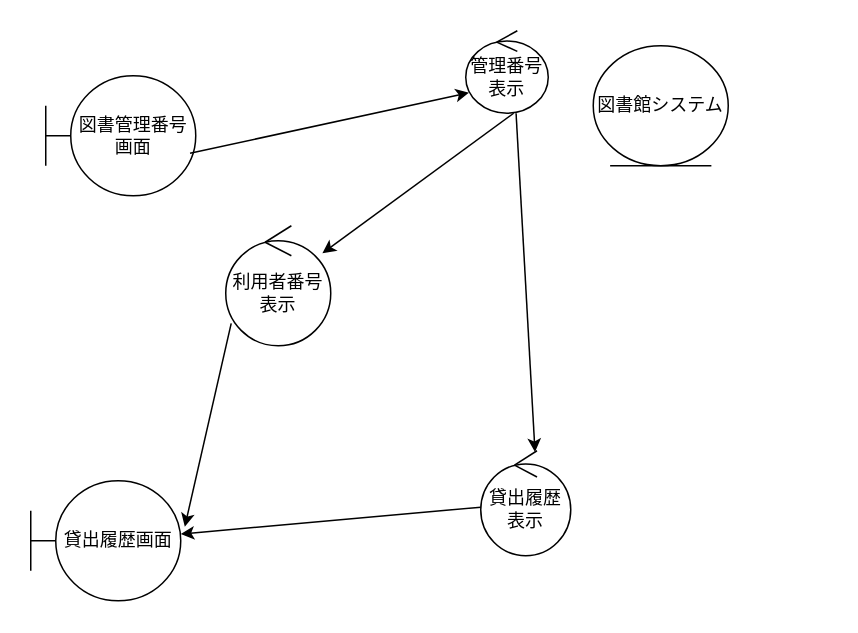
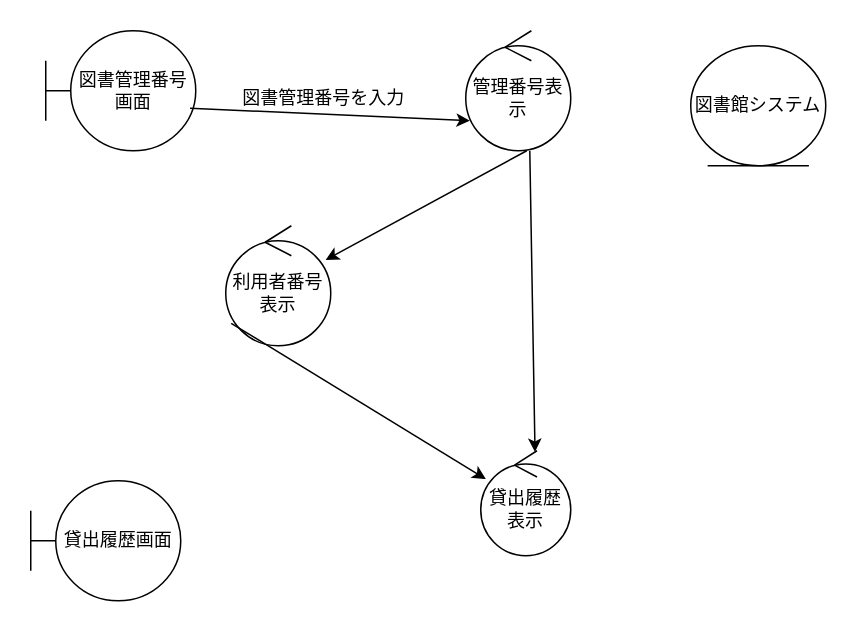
(507, 72) -> (518, 91)
none -> (323, 98)
(661, 106) -> (758, 106)
(121, 136) -> (121, 91)
(209, 420) -> (354, 399)
(336, 520) -> none
